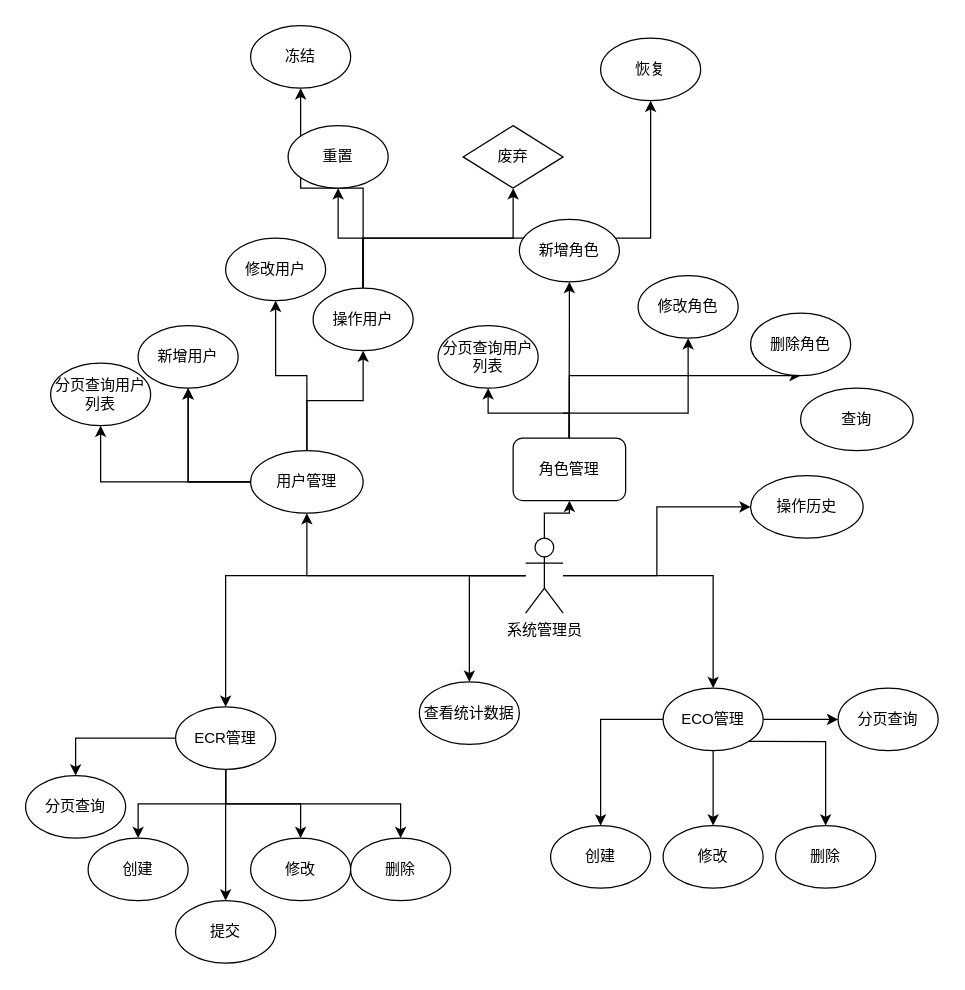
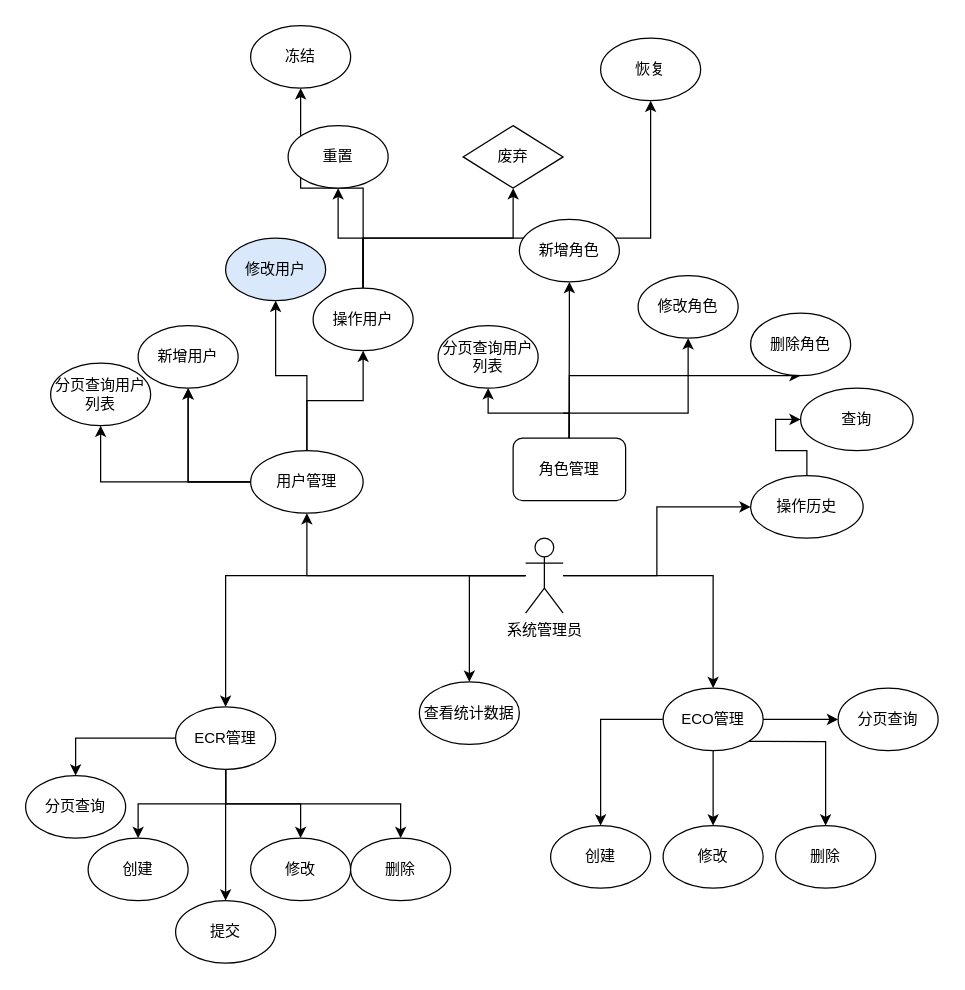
(276, 269) -> (276, 269)
none -> (780, 451)
(546, 513) -> none
